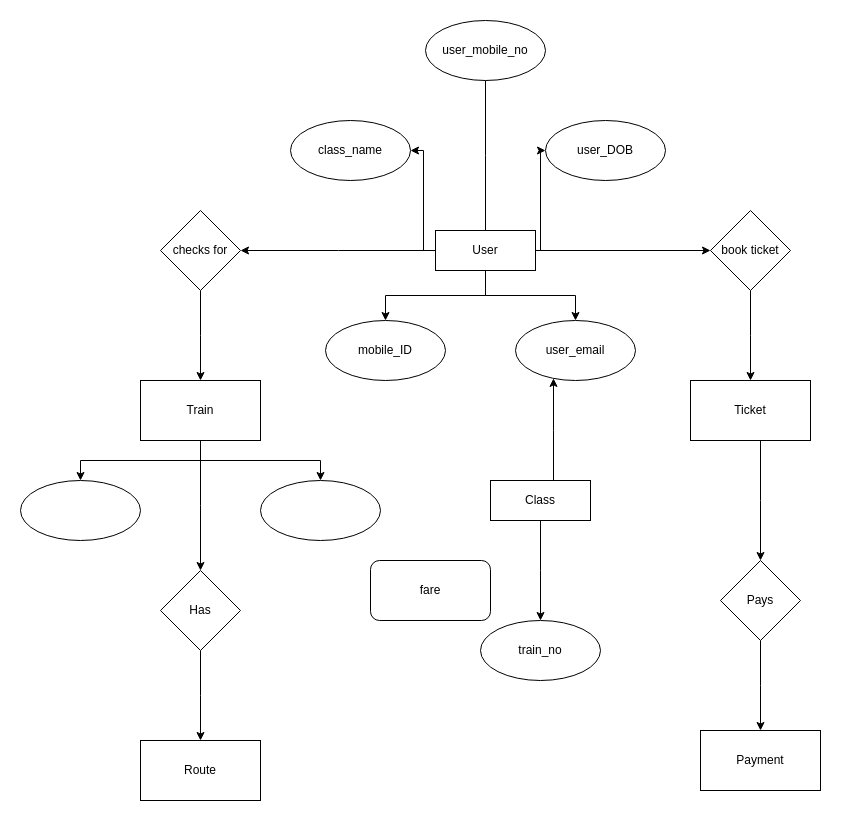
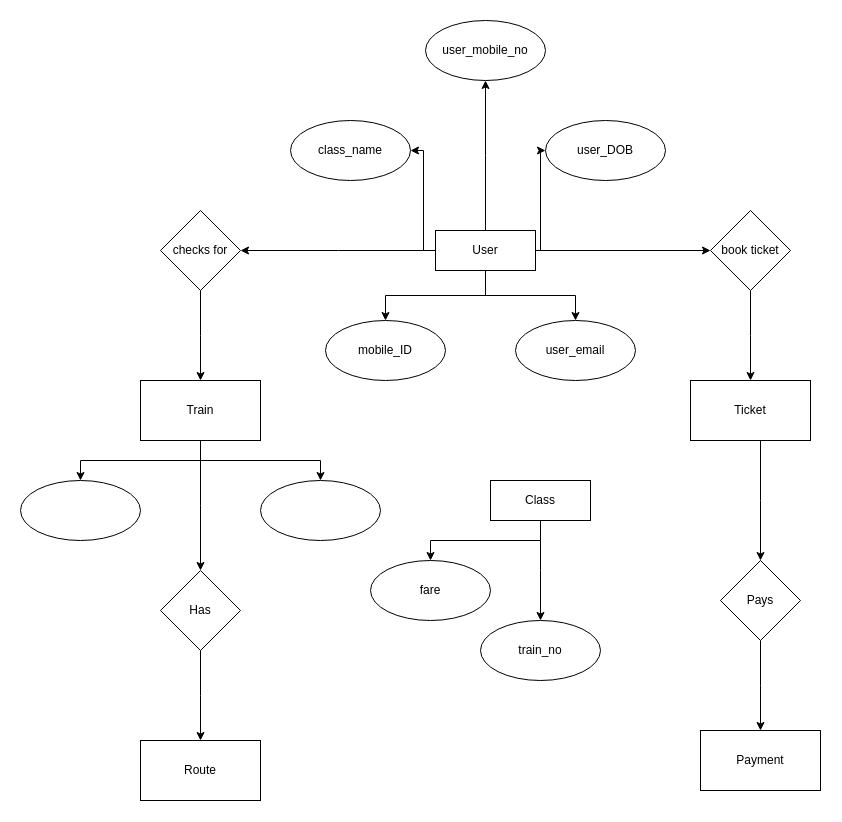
(486, 87) -> (486, 89)
(554, 434) -> (479, 541)
(431, 591) -> (431, 591)
